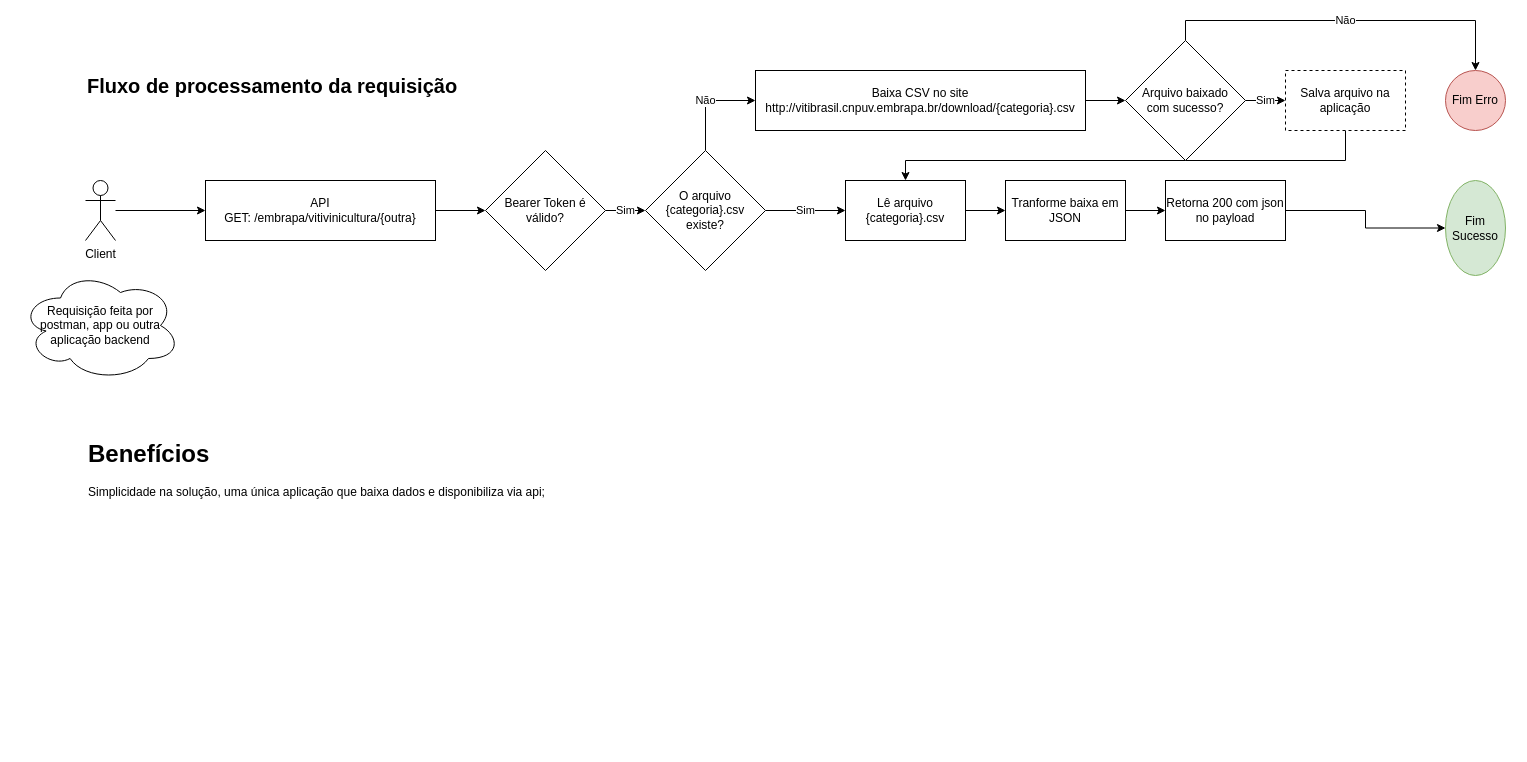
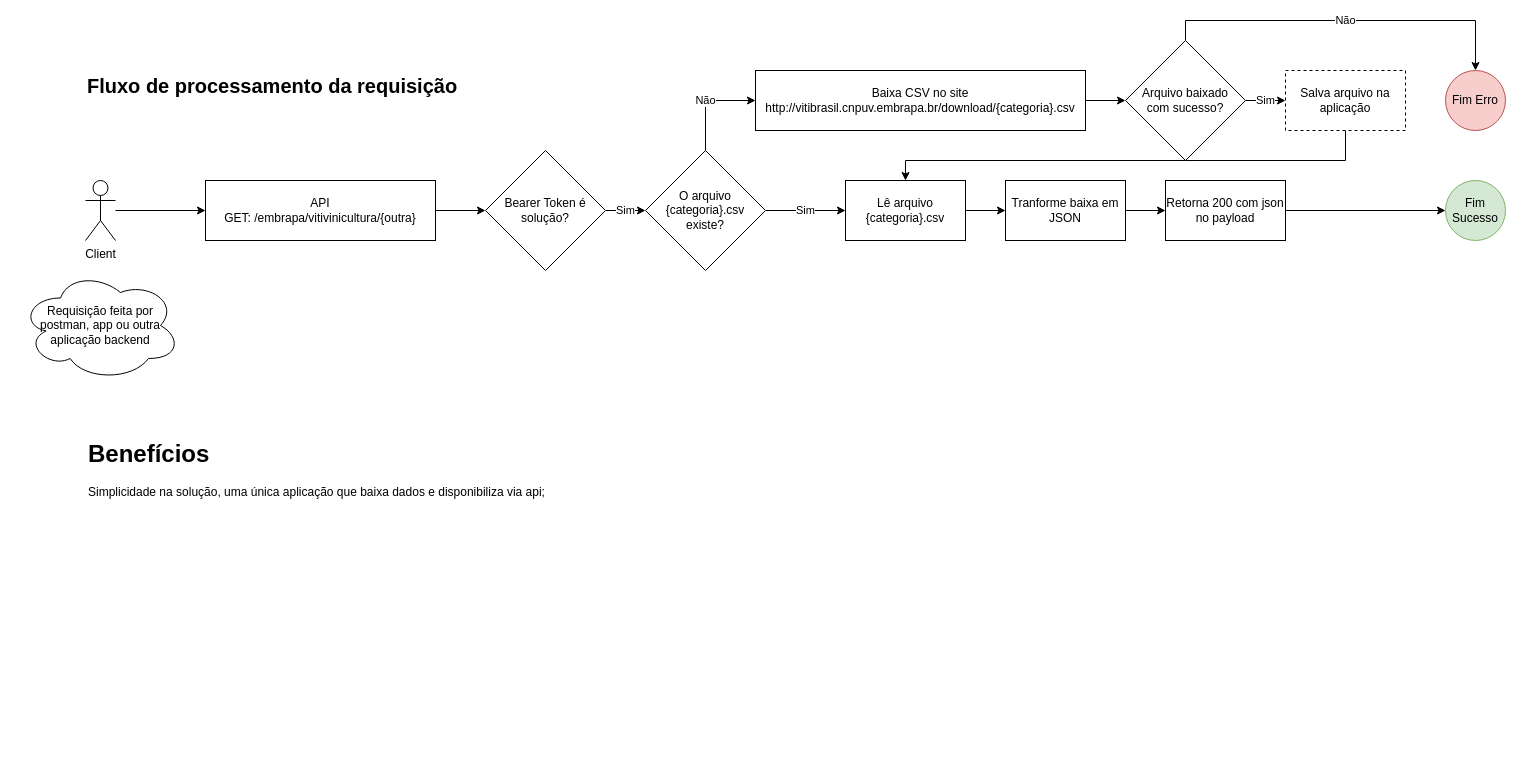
(546, 211) -> (546, 211)
(1476, 228) -> (1476, 211)
